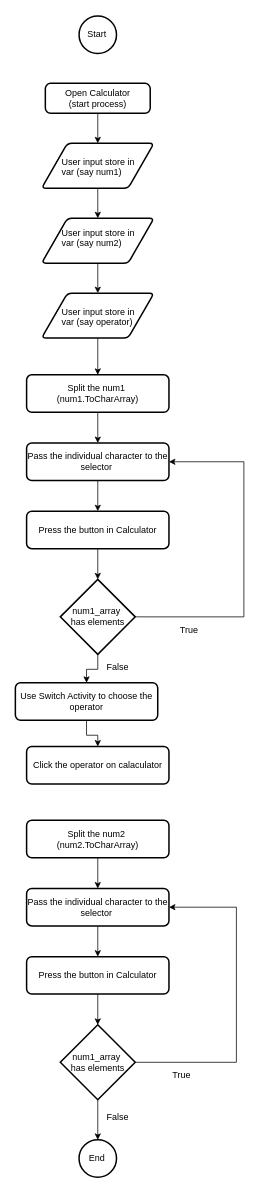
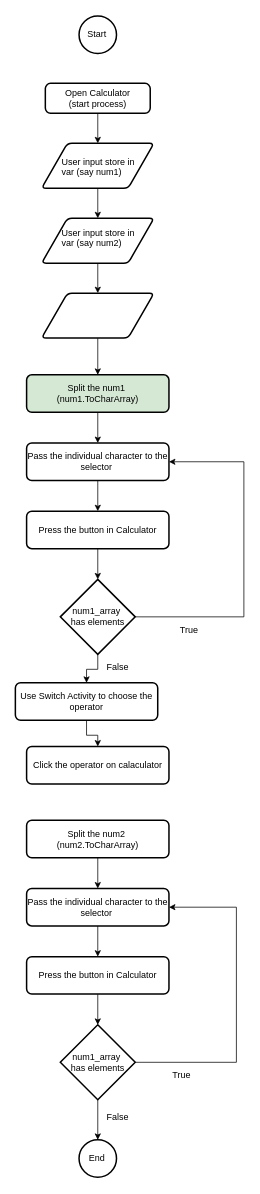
(102, 315) -> none
(98, 393) -> (98, 393)
